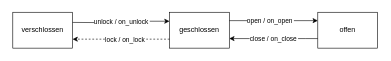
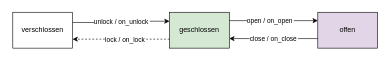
(200, 30) -> (200, 30)
(348, 30) -> (348, 30)
